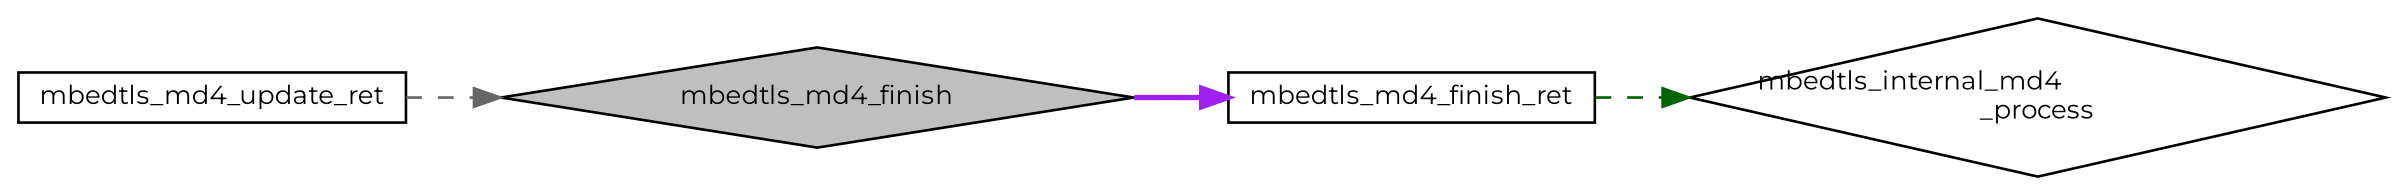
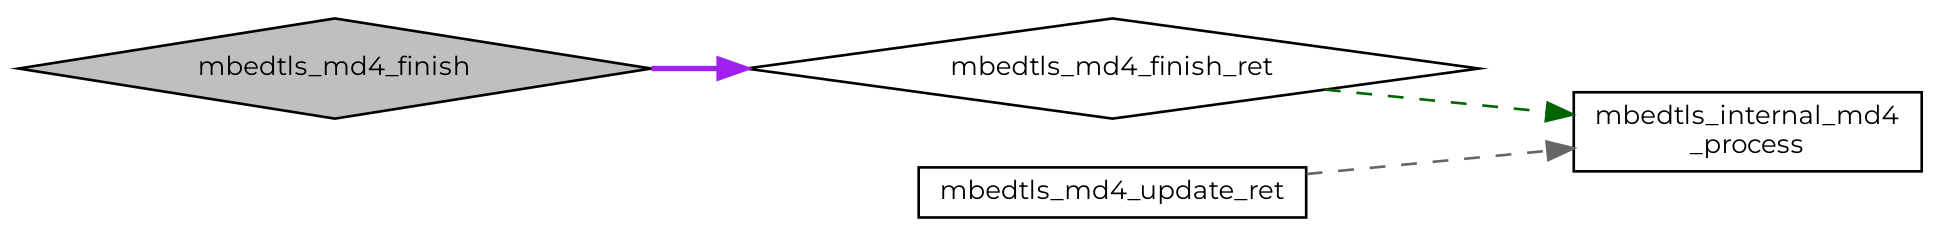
(440, 98) -> (1427, 162)
(1412, 98) -> (1112, 69)
(2038, 98) -> (1748, 132)
